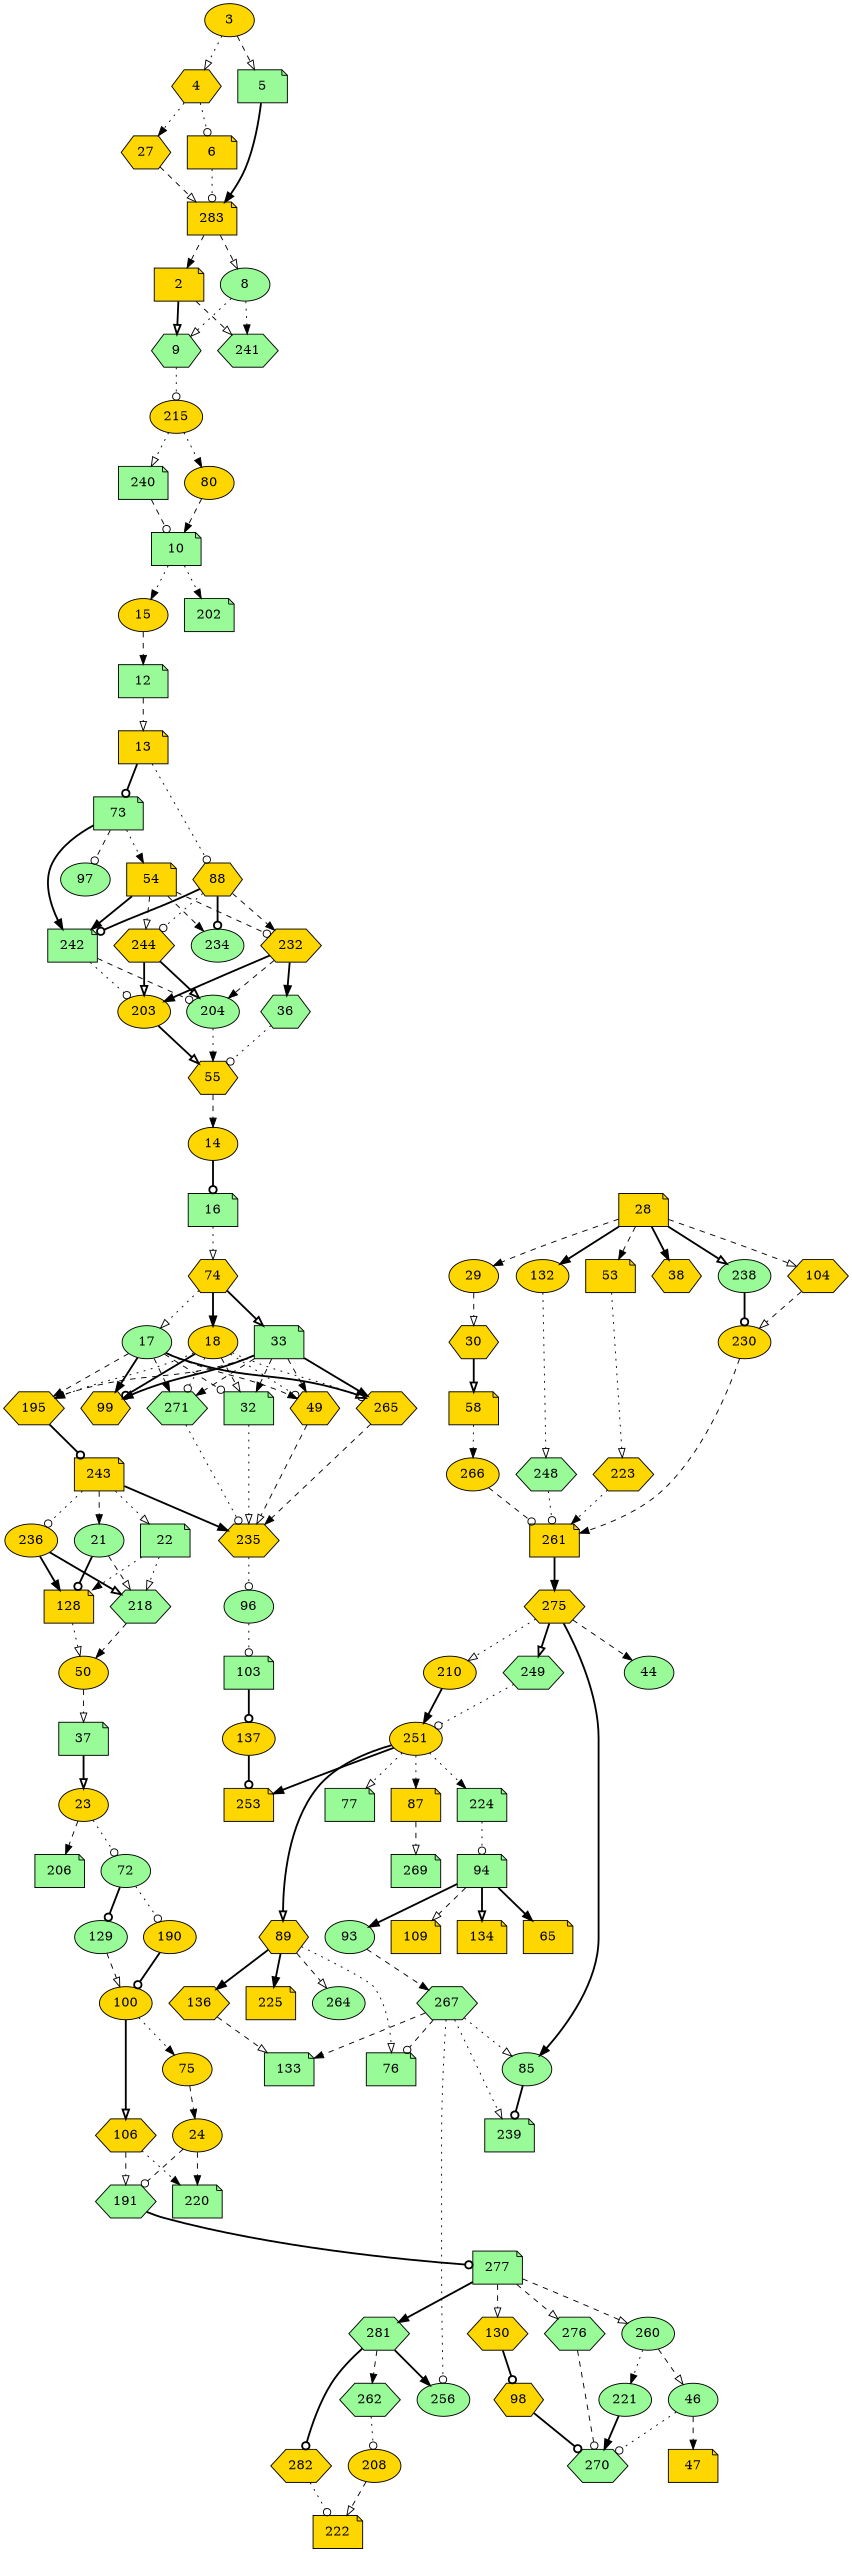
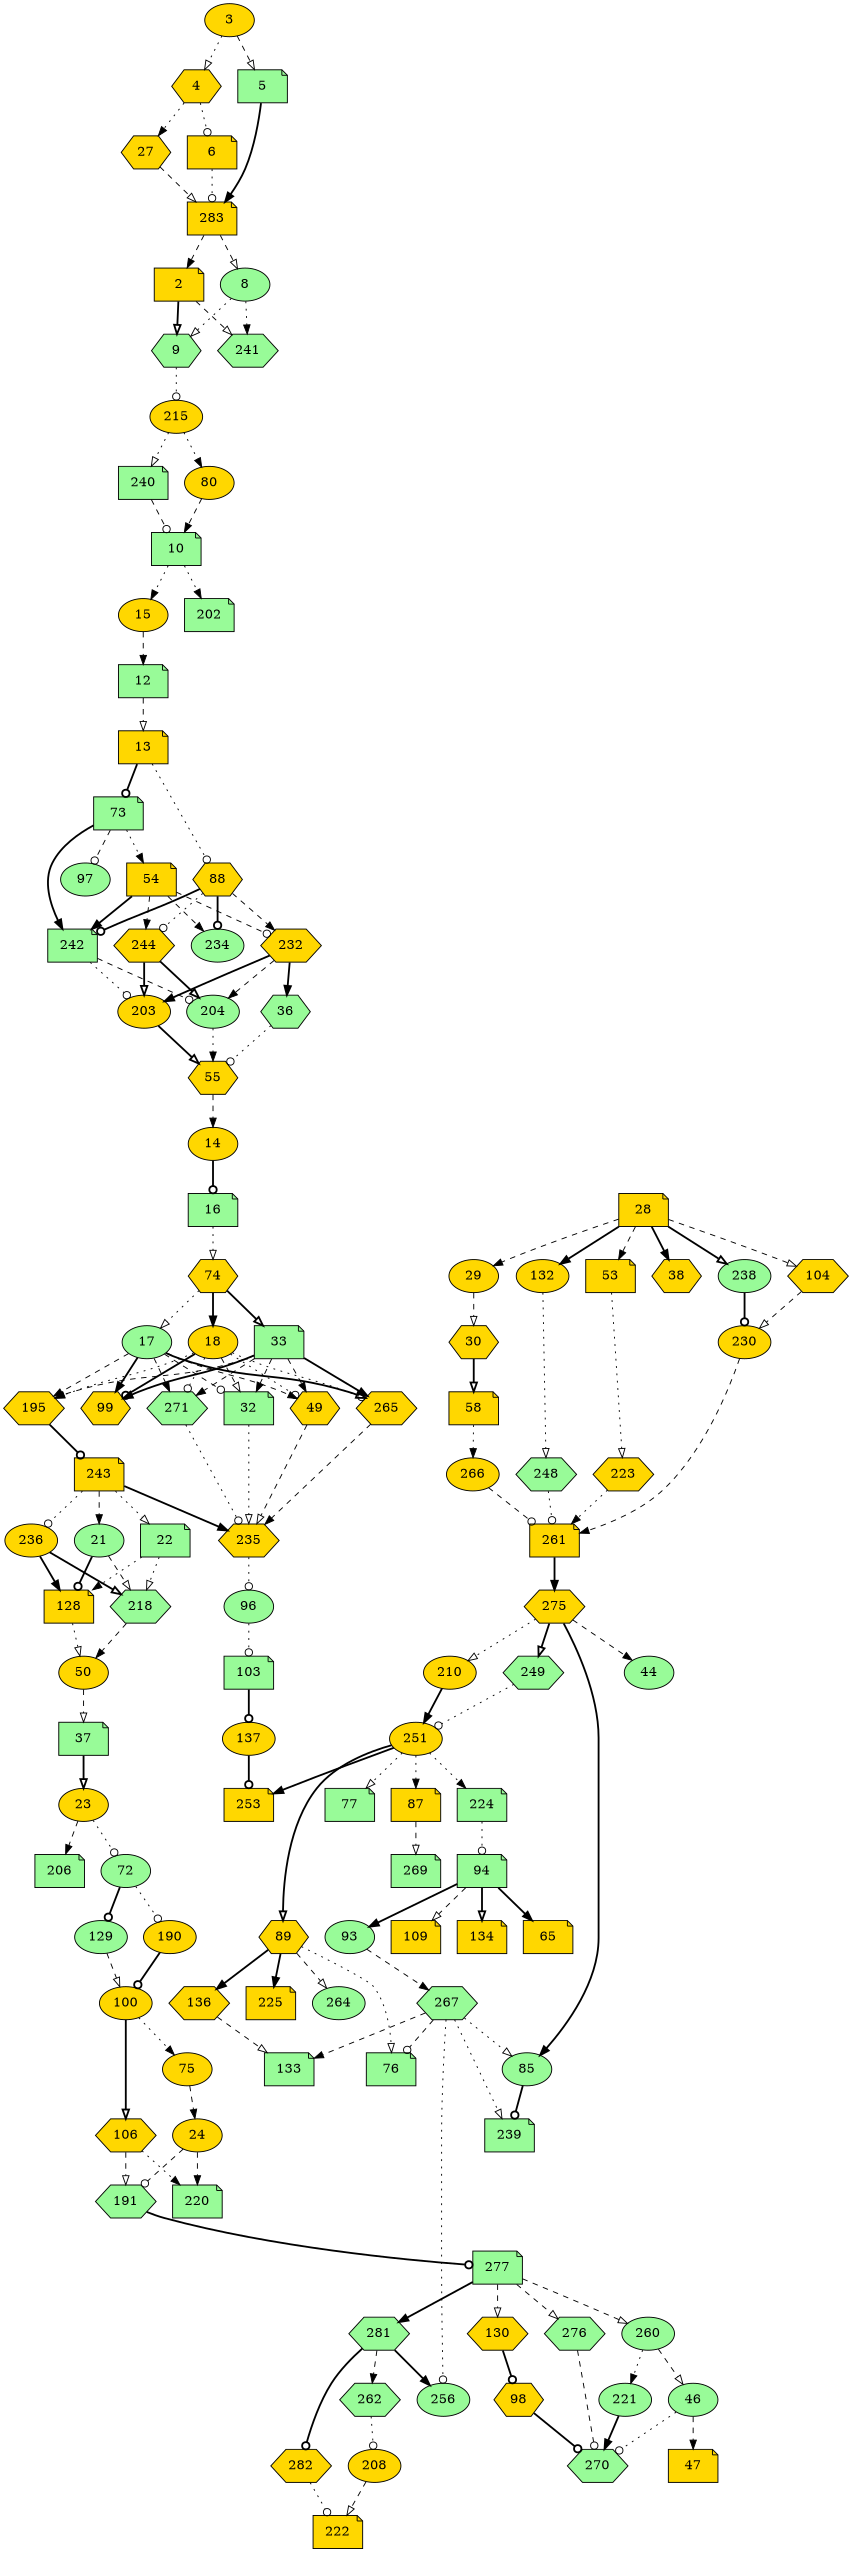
(149, 905) -> (149, 905)
